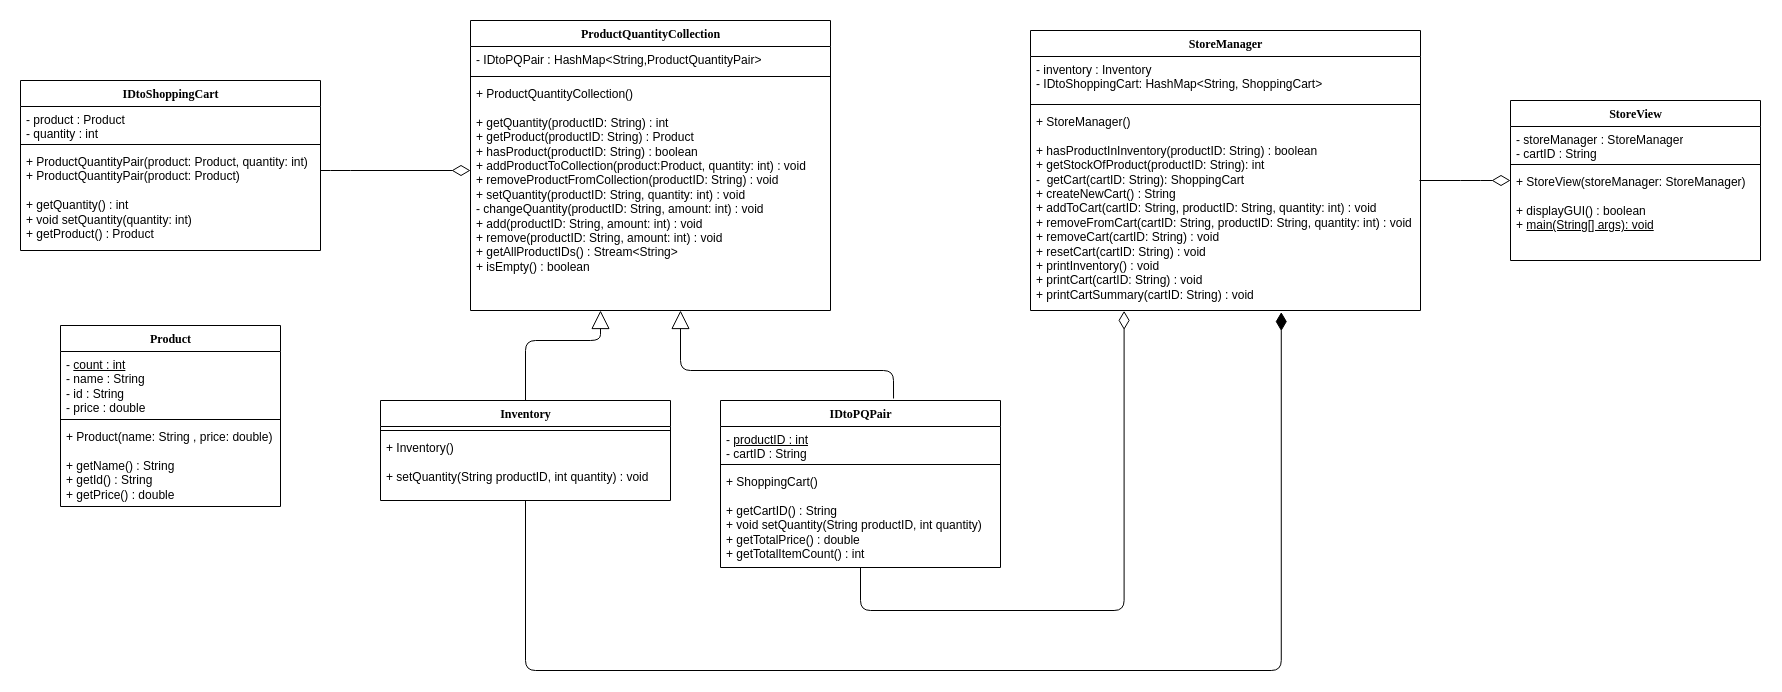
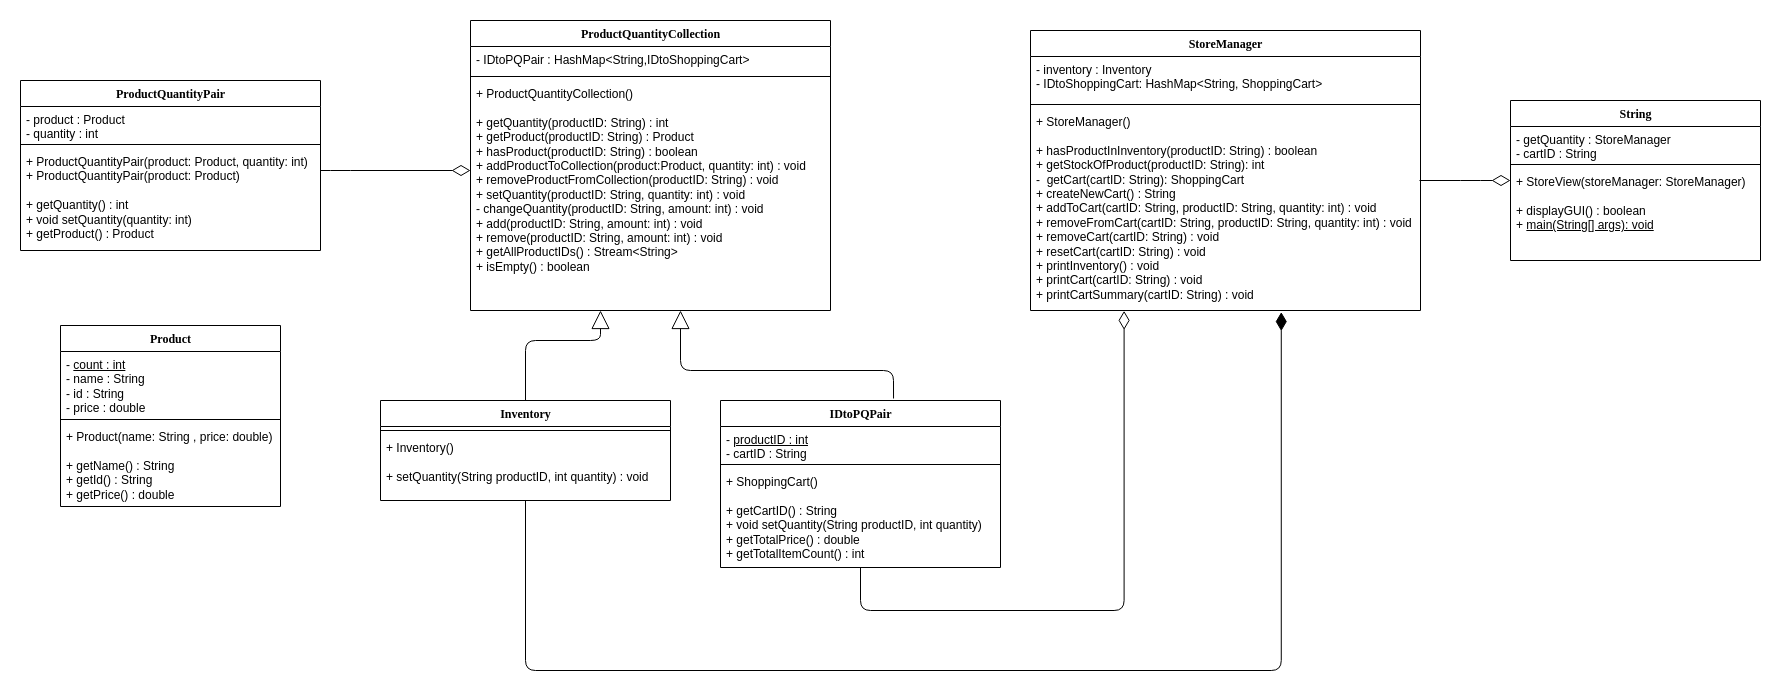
(630, 61) -> (622, 61)
(171, 95) -> (171, 95)
(1636, 115) -> (1636, 115)
(1608, 148) -> (1603, 148)
